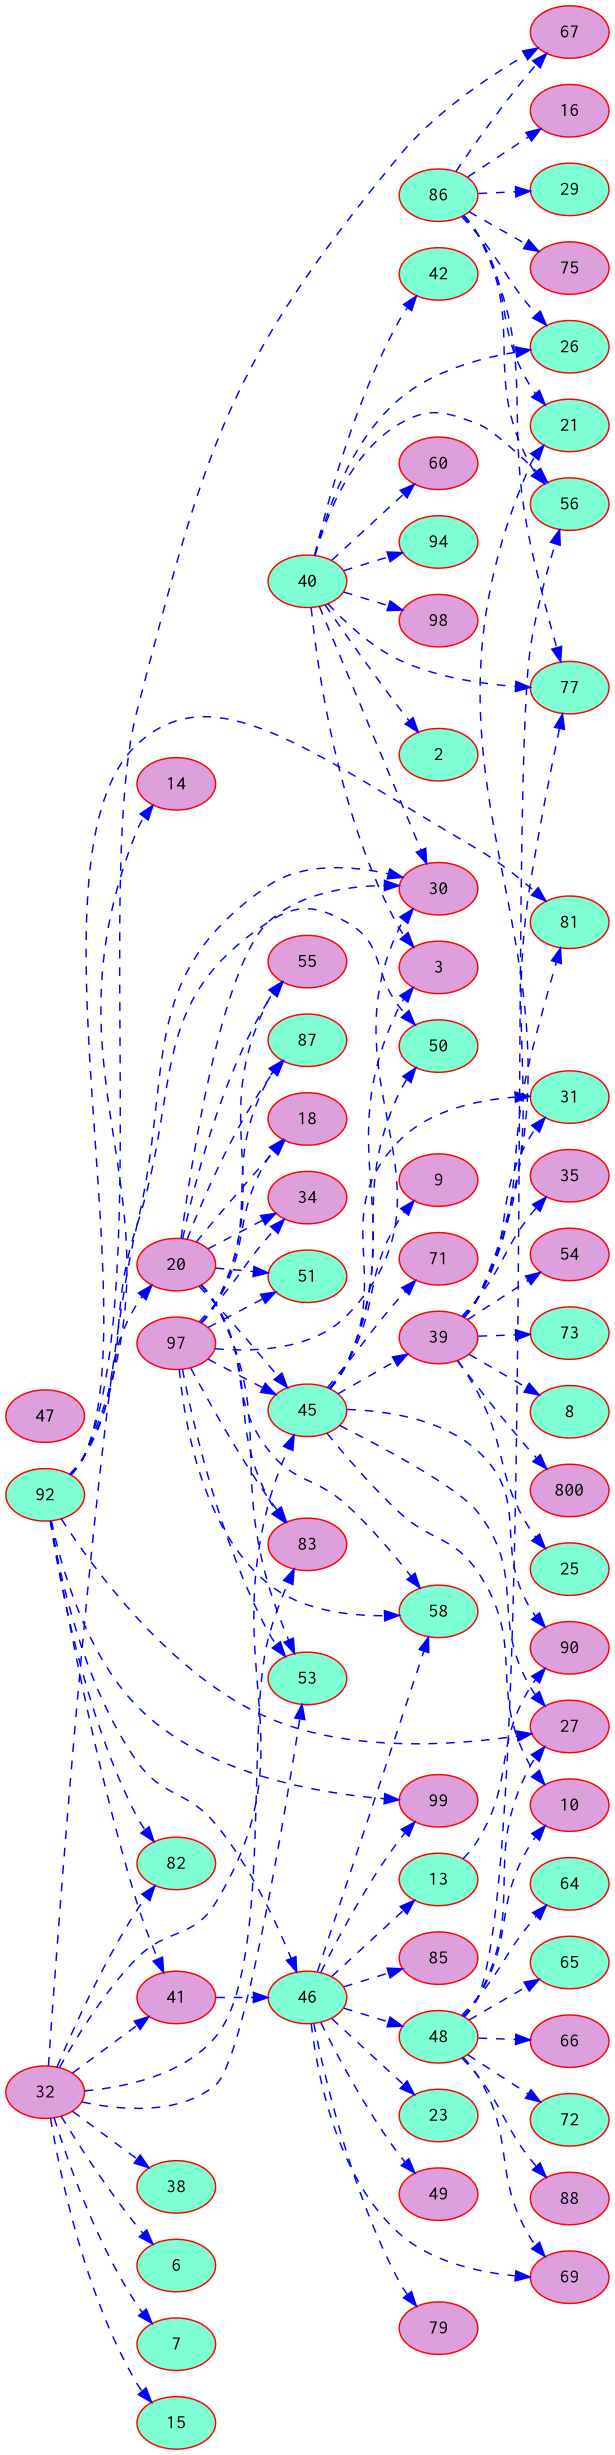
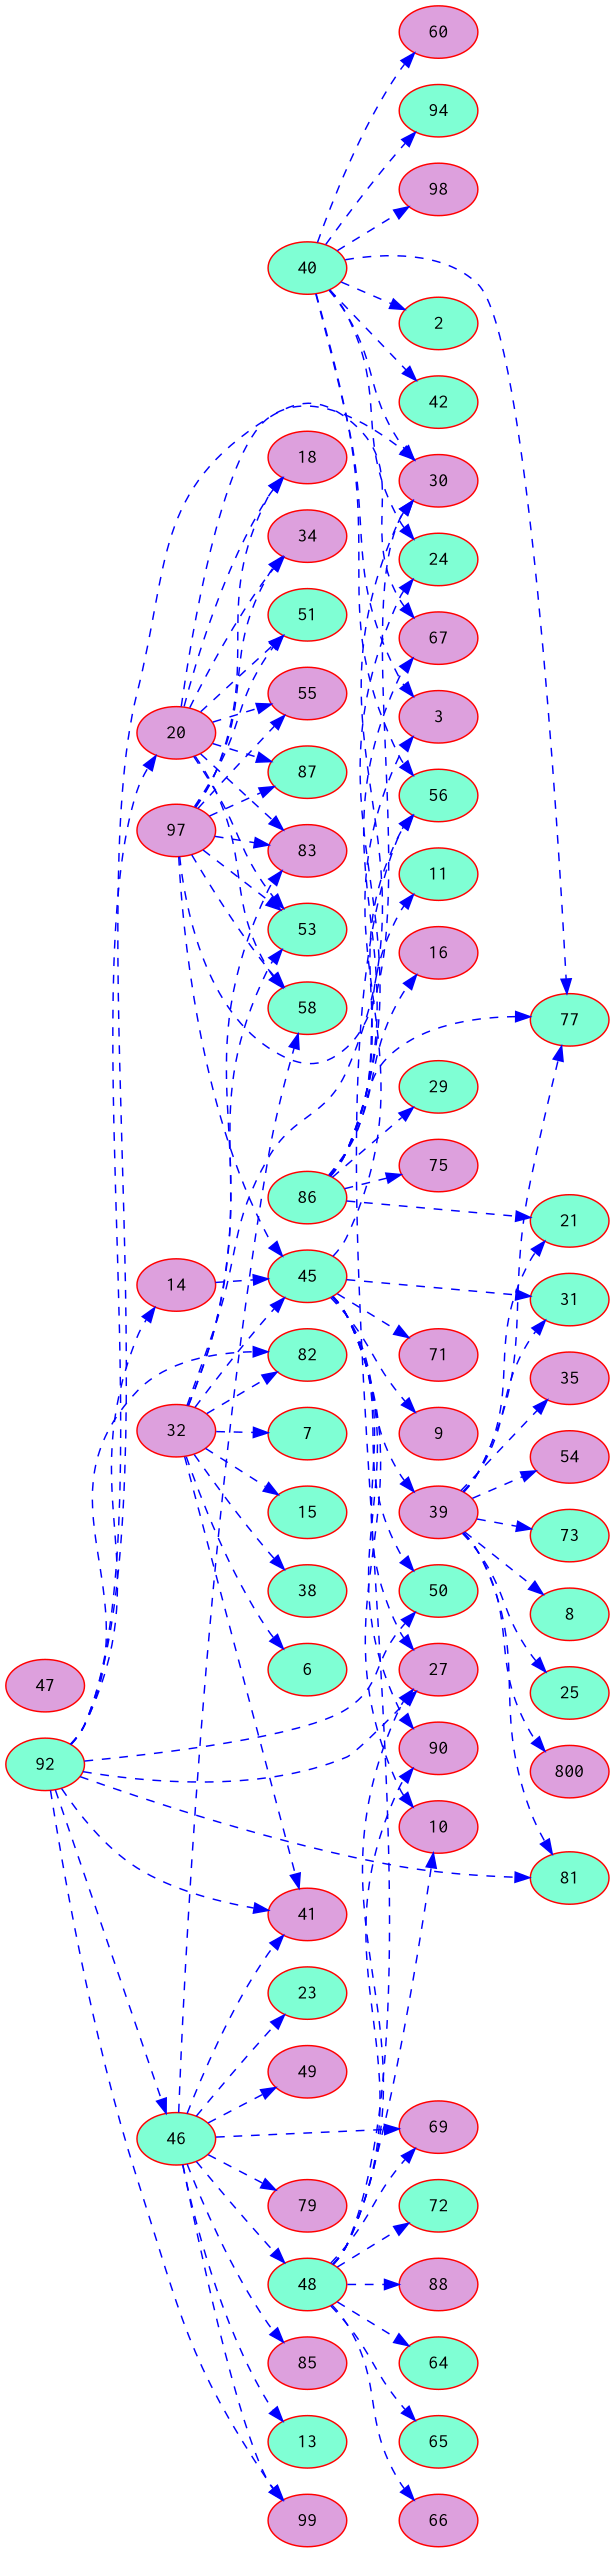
(570, 347) -> (439, 559)
none -> (439, 874)
(239, 1331) -> (237, 1281)
(495, 1804) -> (374, 2024)
(225, 1997) -> (225, 2027)
